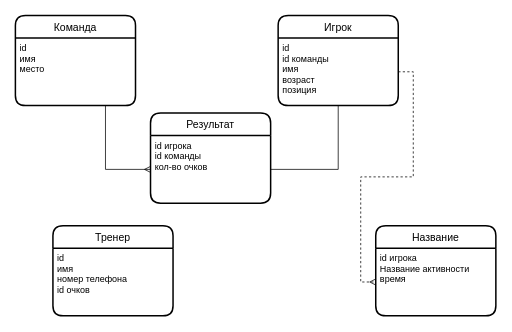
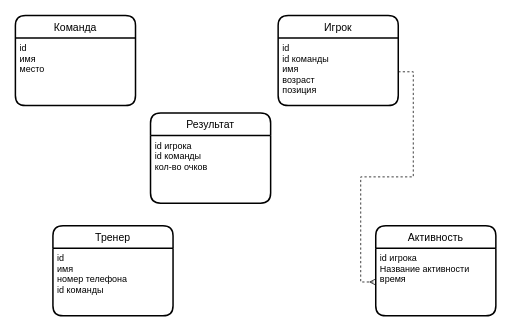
(105, 160) -> none
(336, 169) -> none
(435, 237) -> (435, 237)
(61, 258) -> (61, 258)
